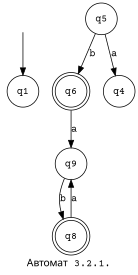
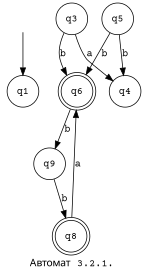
none -> (72, 19)
(114, 54) -> (125, 54)
(74, 129) -> (68, 129)
(71, 202) -> (74, 168)
